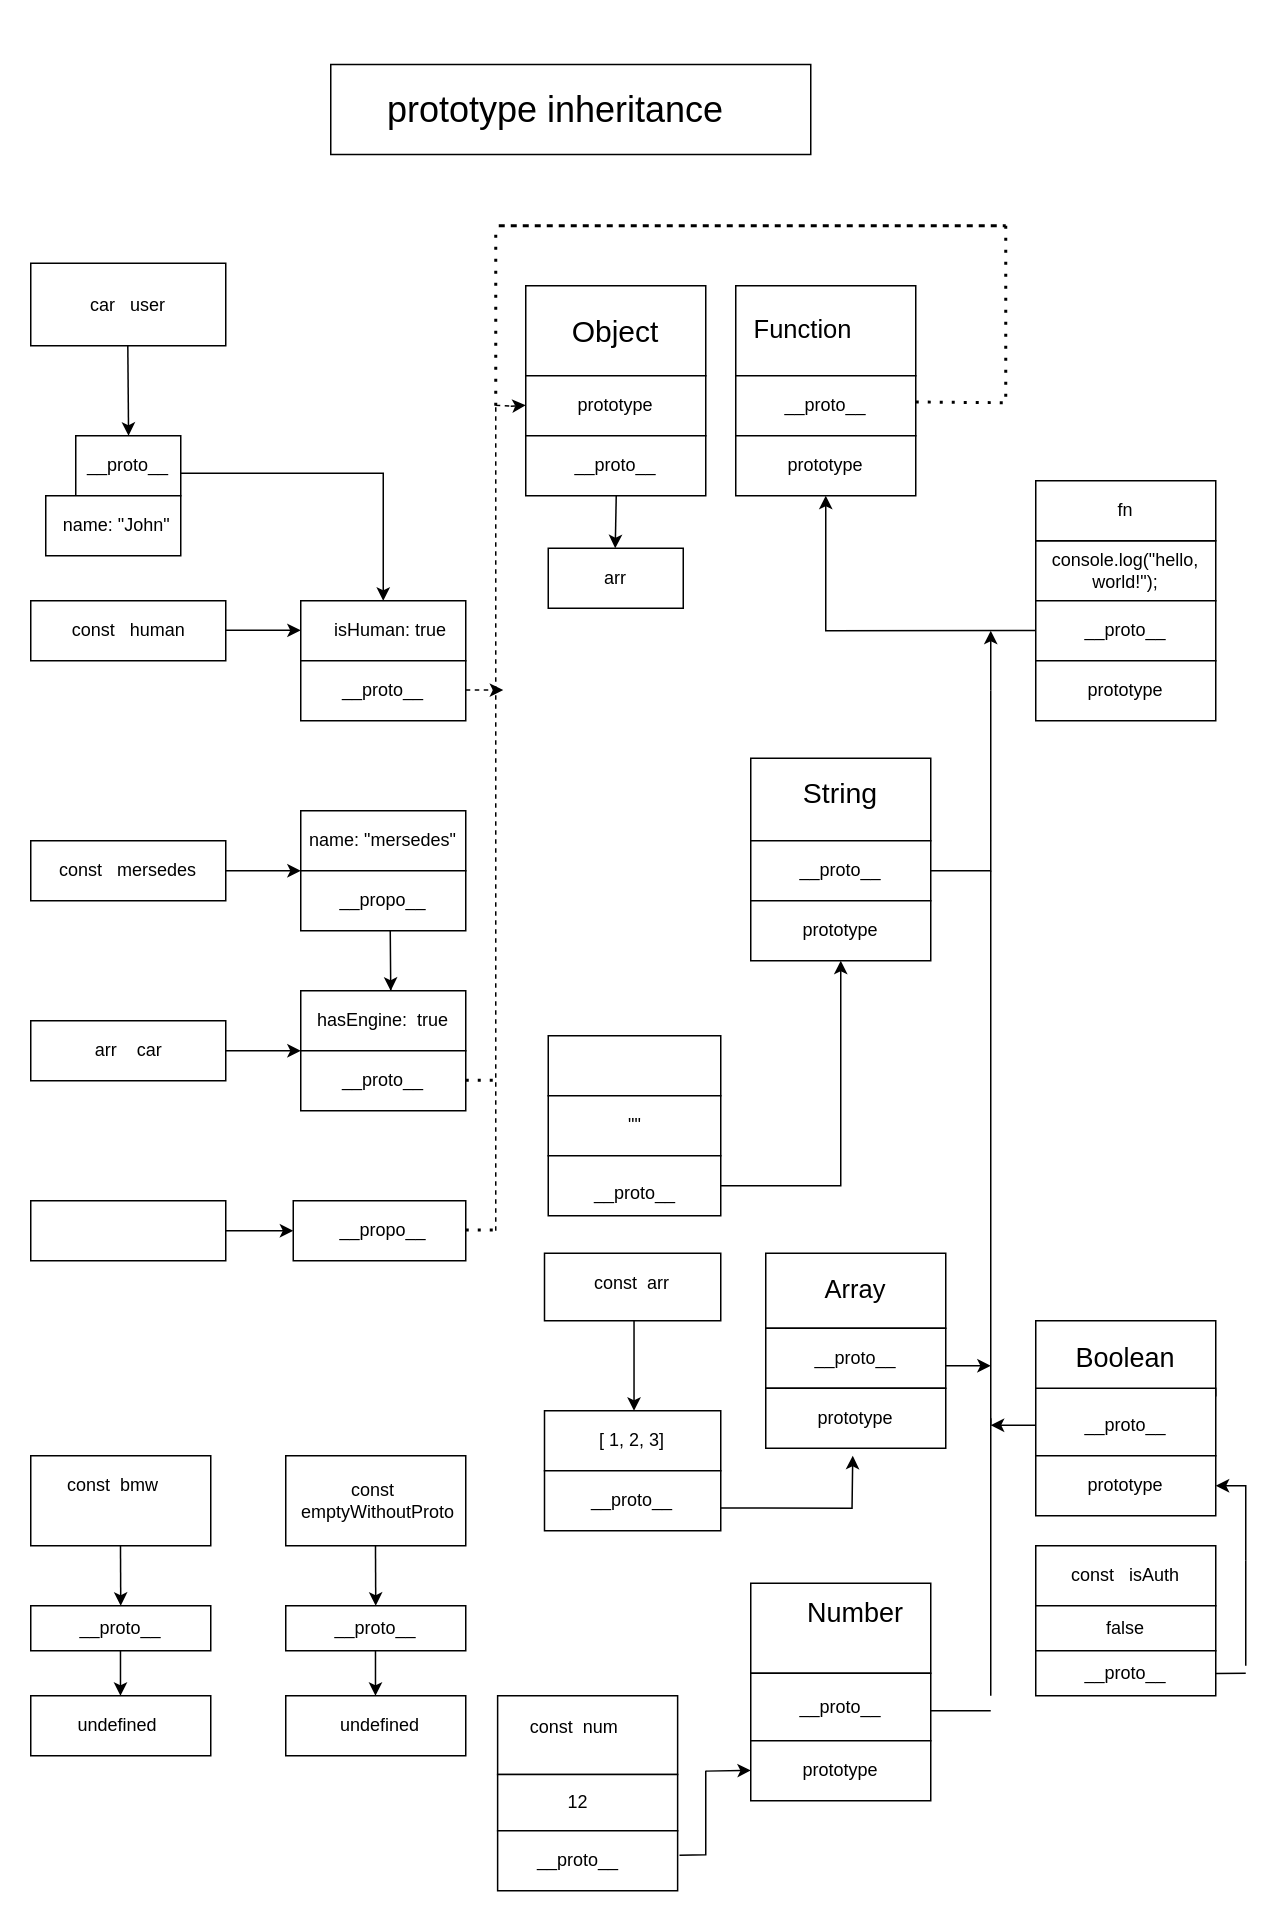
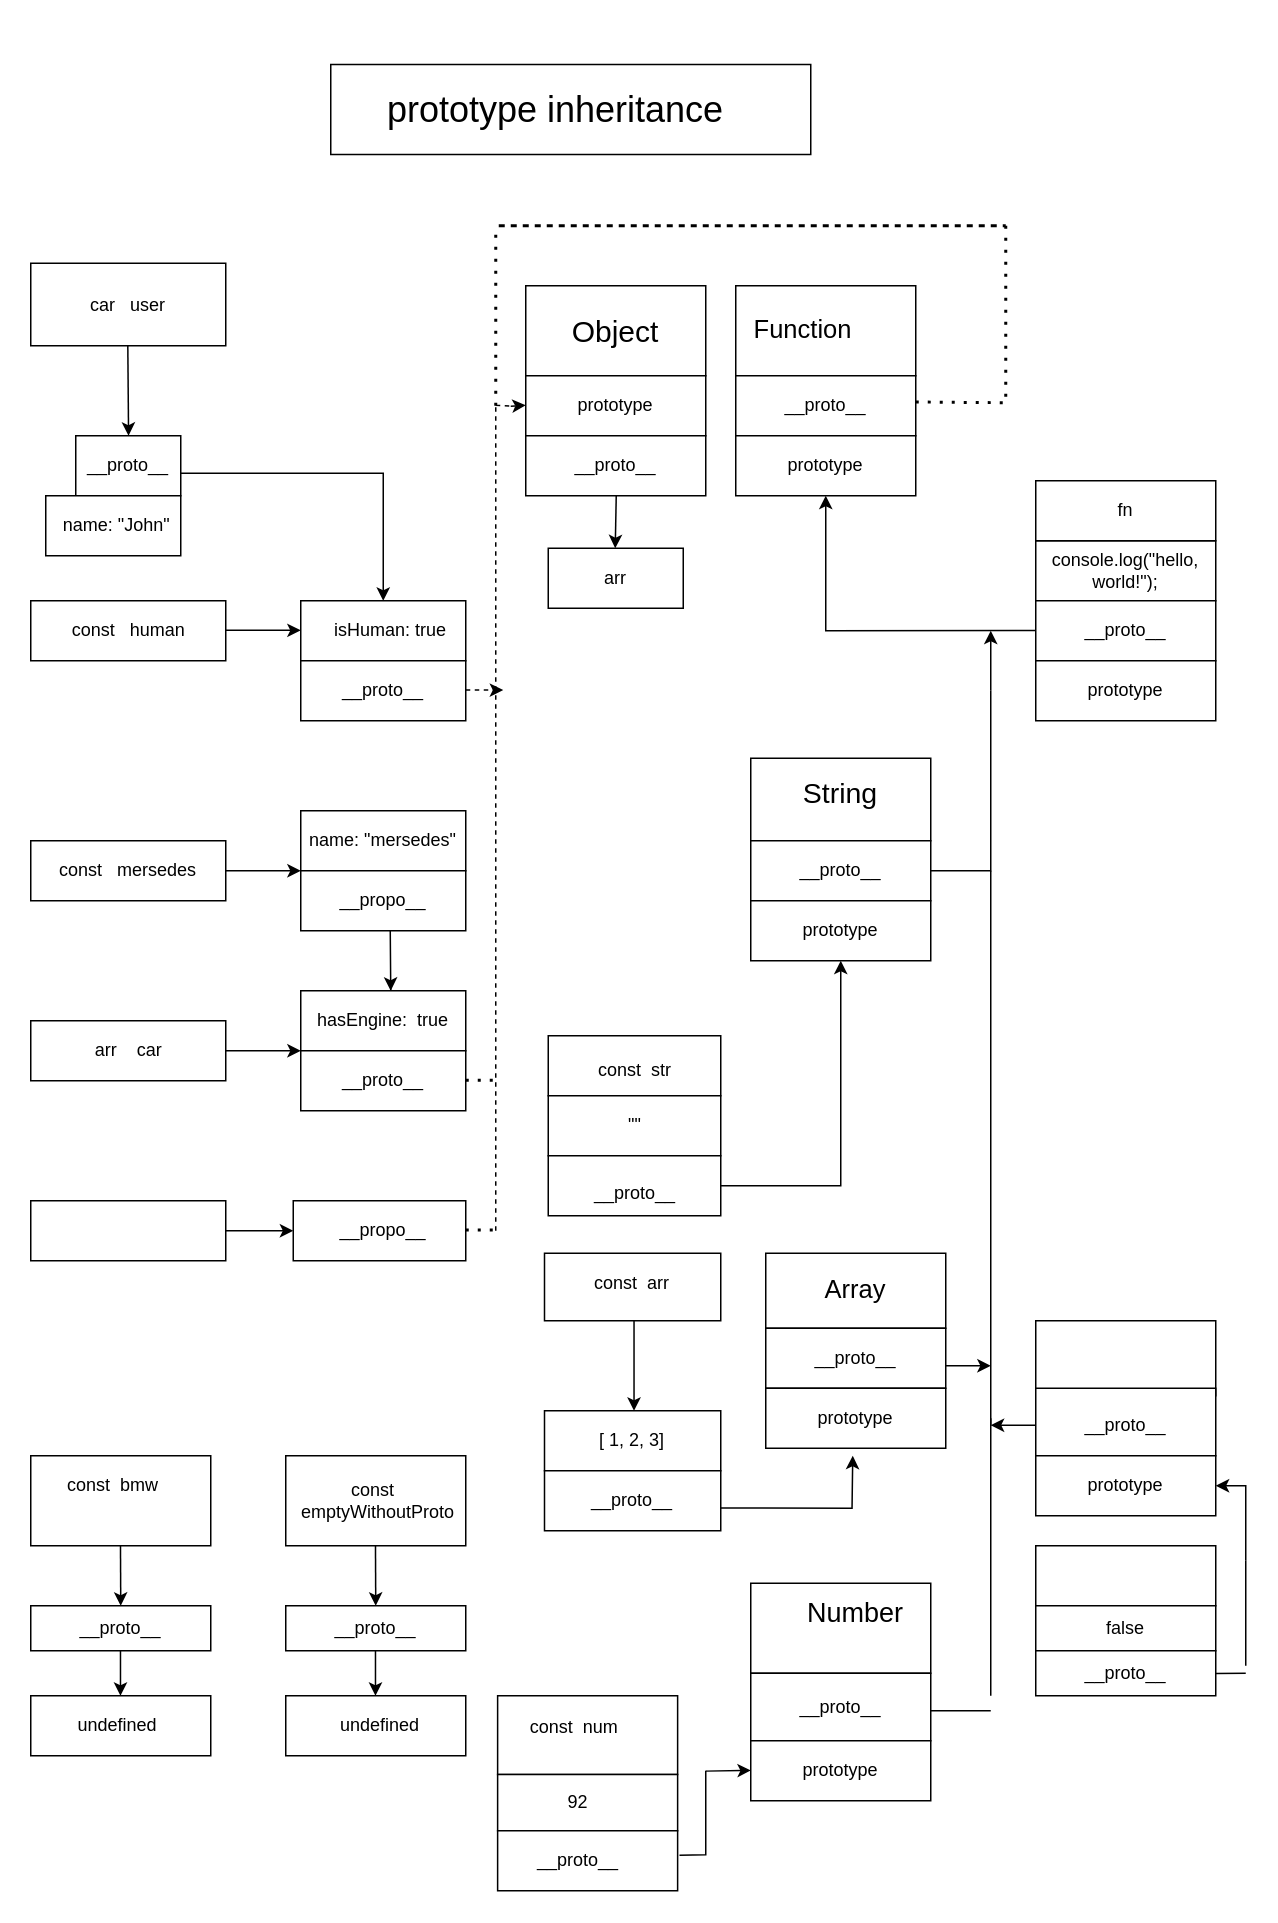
none -> (635, 1070)
(1126, 1358) -> none
(1126, 1576) -> none
(578, 1802) -> (578, 1802)
